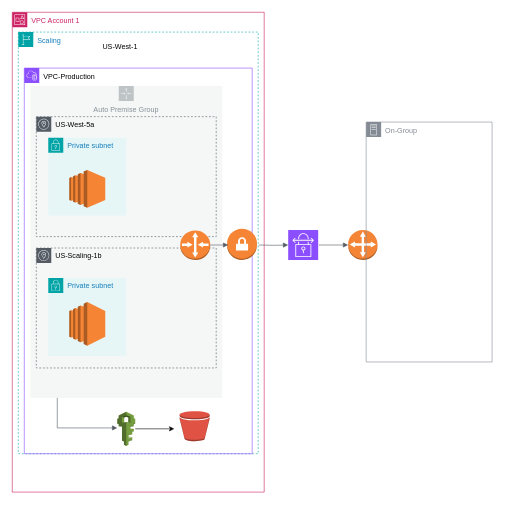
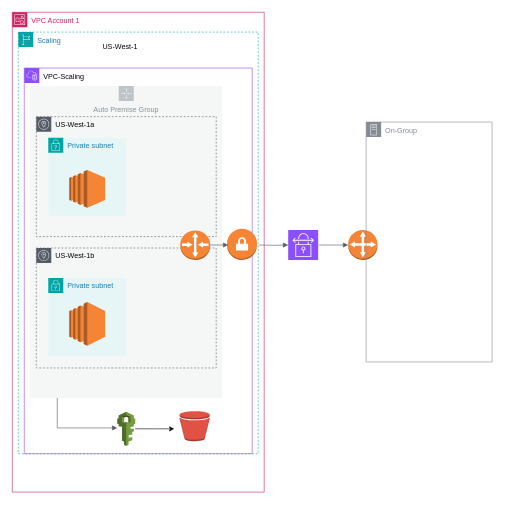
(71, 77) -> (64, 77)
(76, 125) -> (76, 125)
(80, 257) -> (76, 257)
